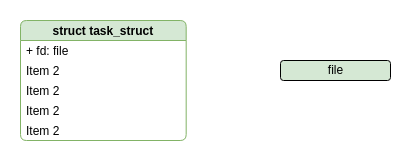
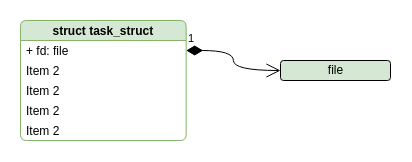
none -> (238, 66)
